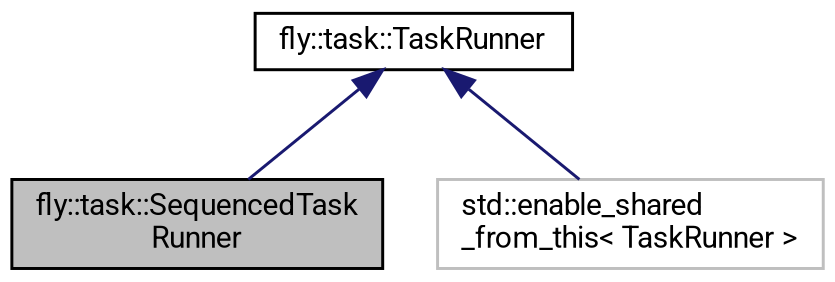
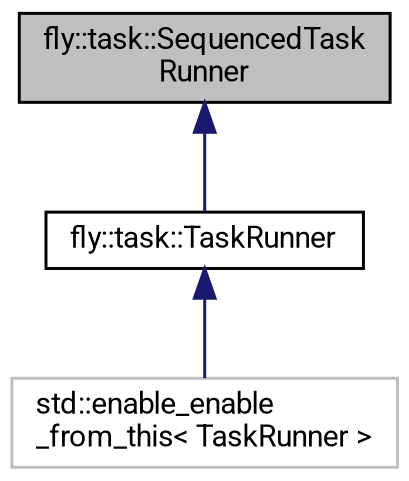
(304, 134) -> (205, 172)
(630, 224) -> (205, 423)
